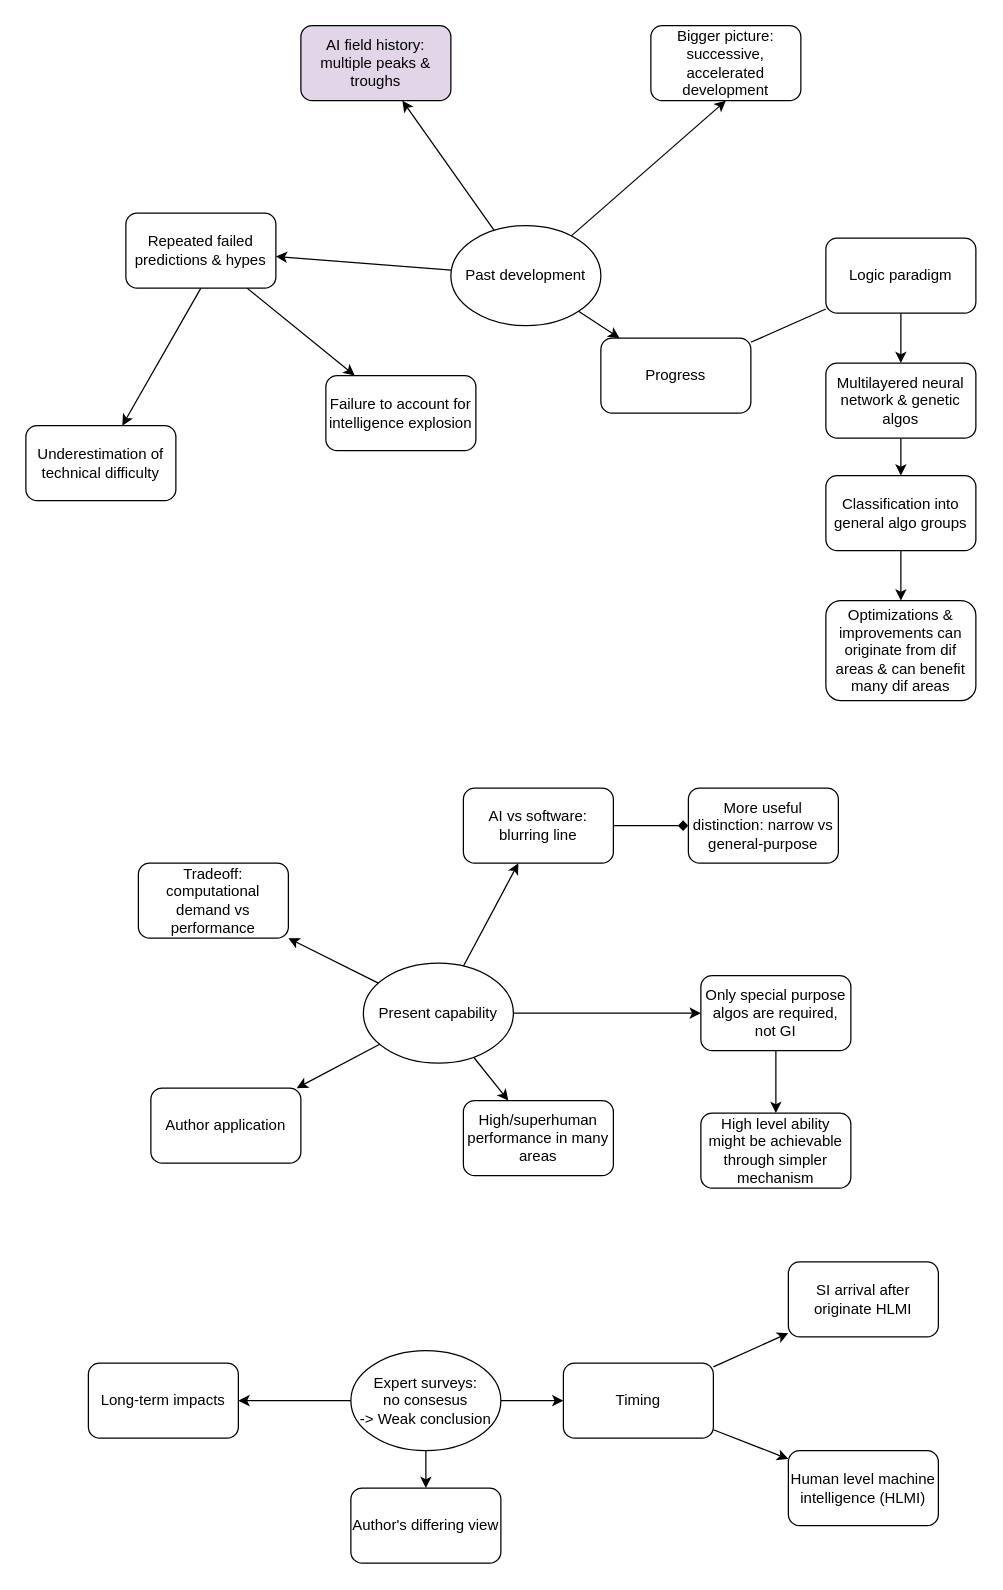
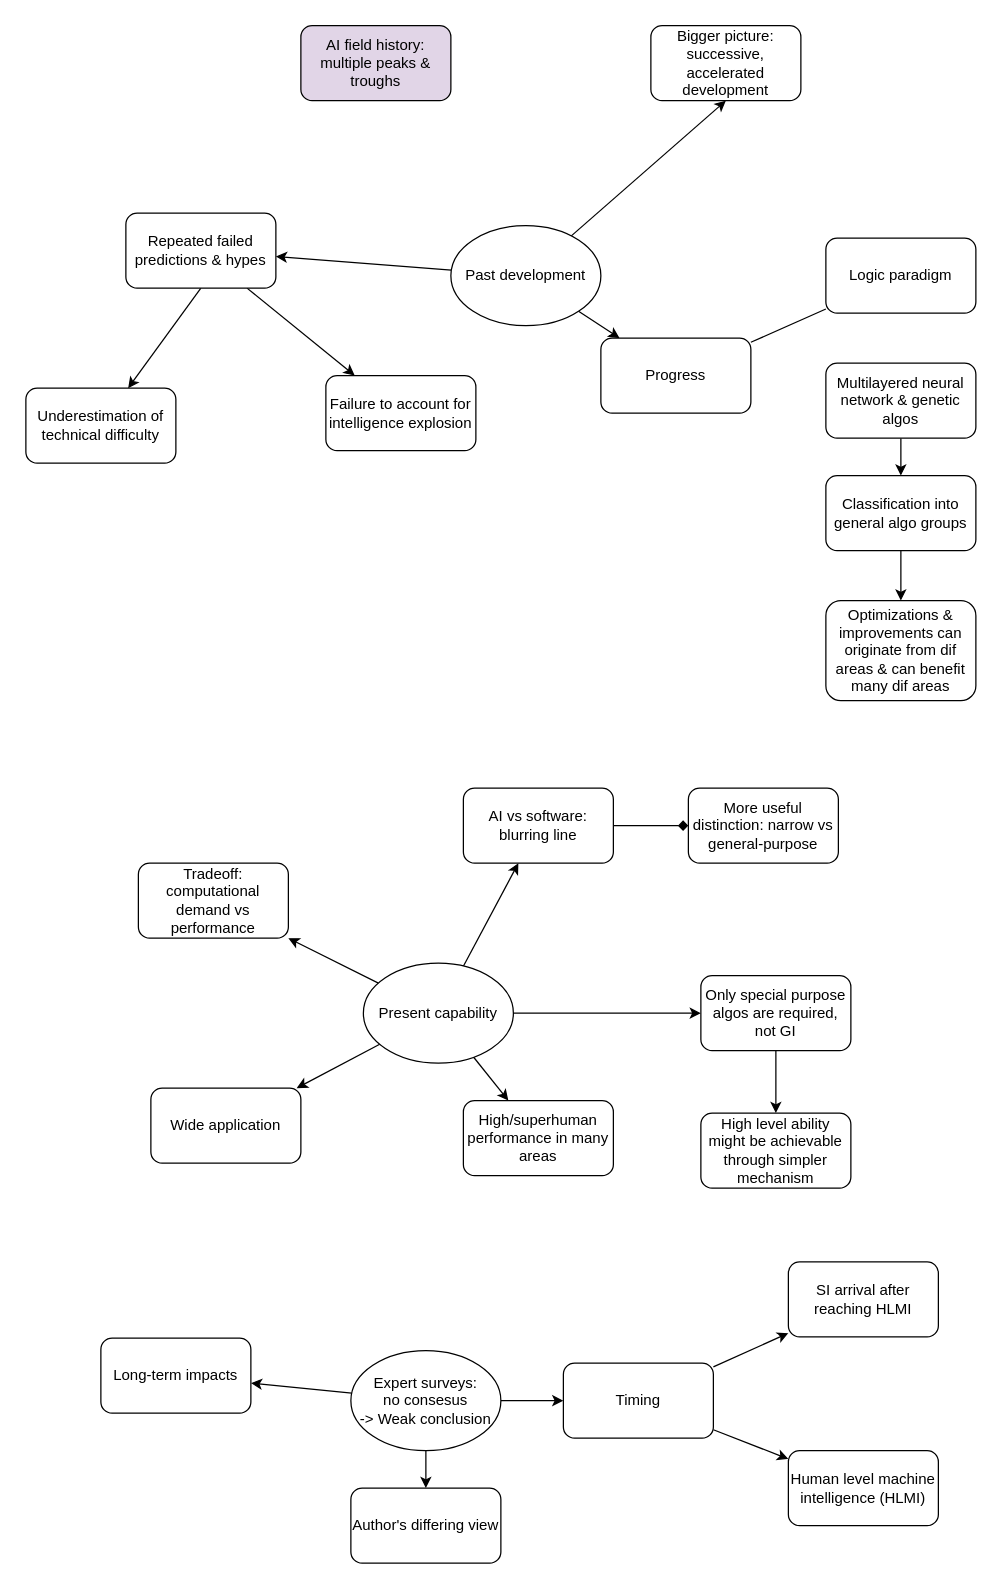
(450, 169) -> none
(901, 334) -> none
(101, 463) -> (101, 426)
(226, 1126) -> (226, 1126)
(863, 1299) -> (863, 1299)
(163, 1401) -> (176, 1376)
